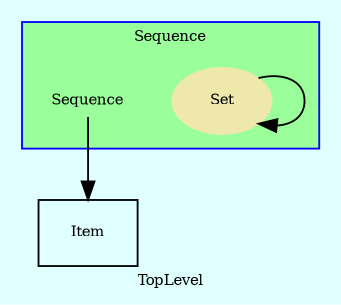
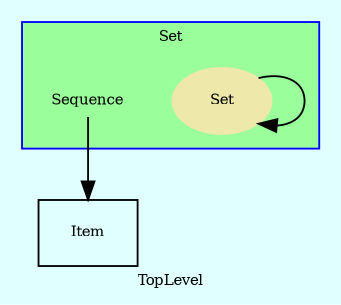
(171, 38) -> (171, 38)
